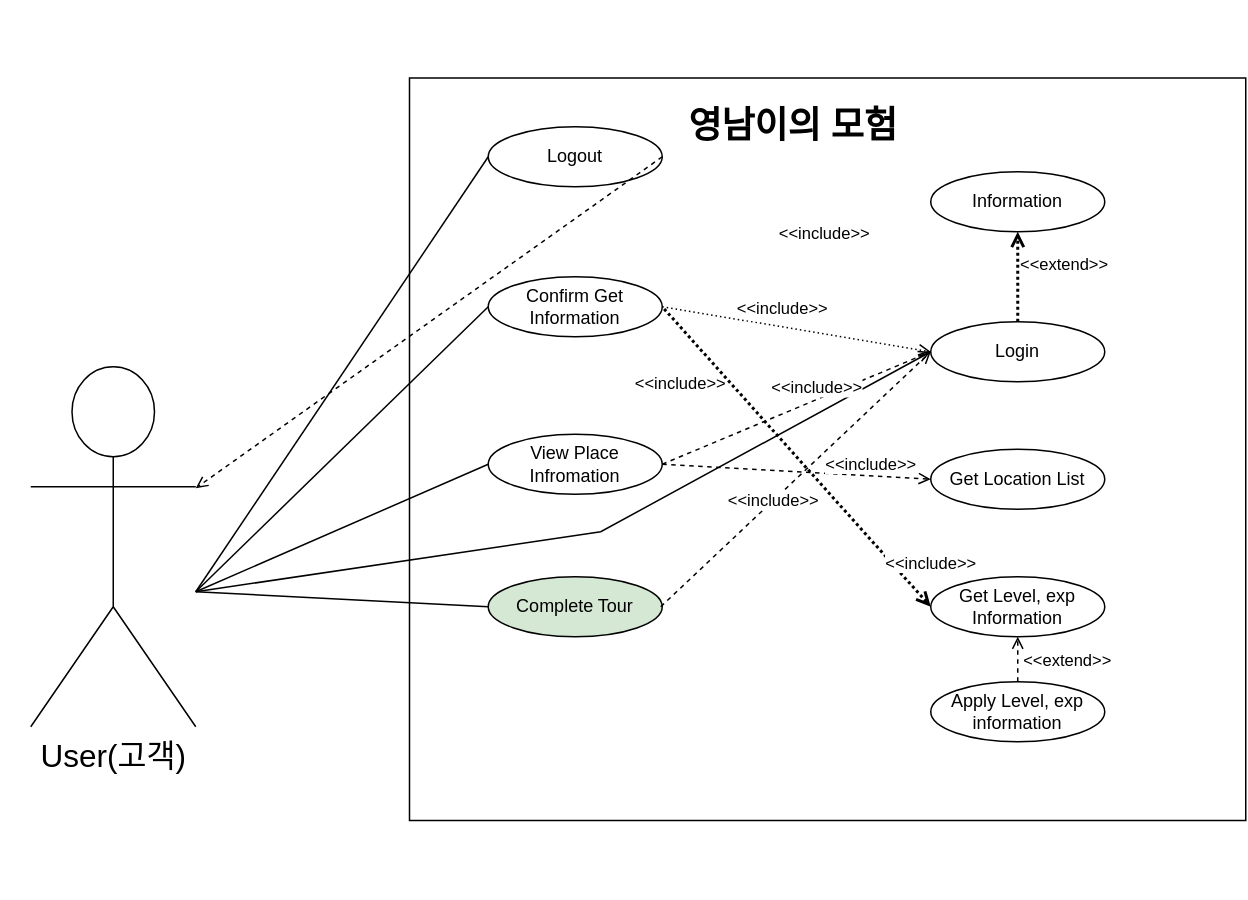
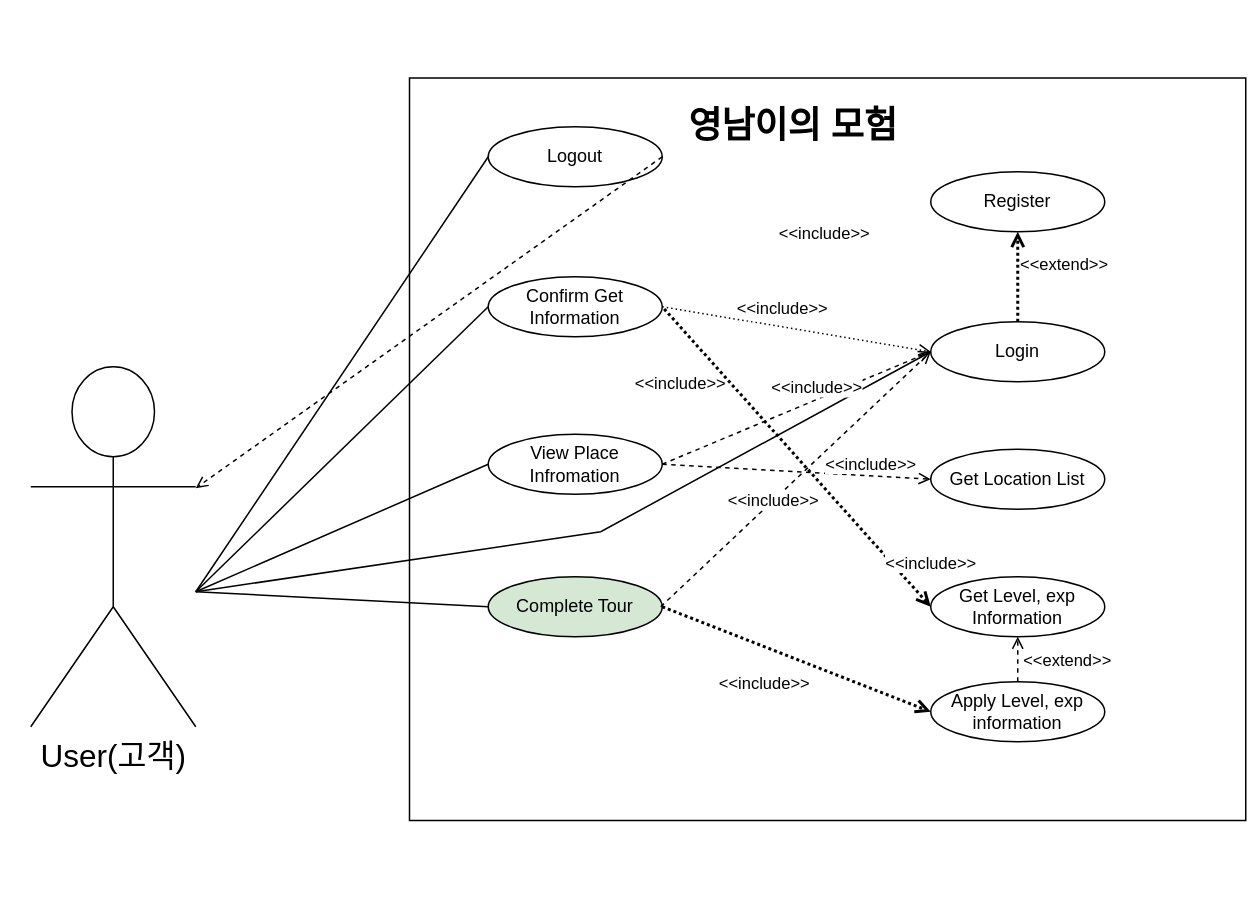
(1018, 202) -> (1018, 202)
none -> (793, 658)
